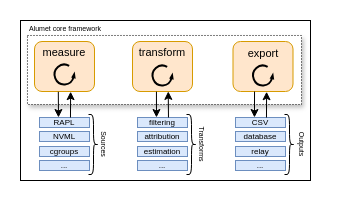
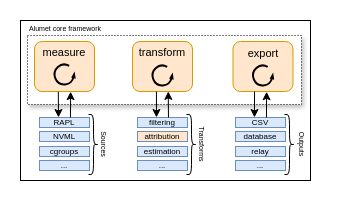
(163, 137) -> (163, 137)
